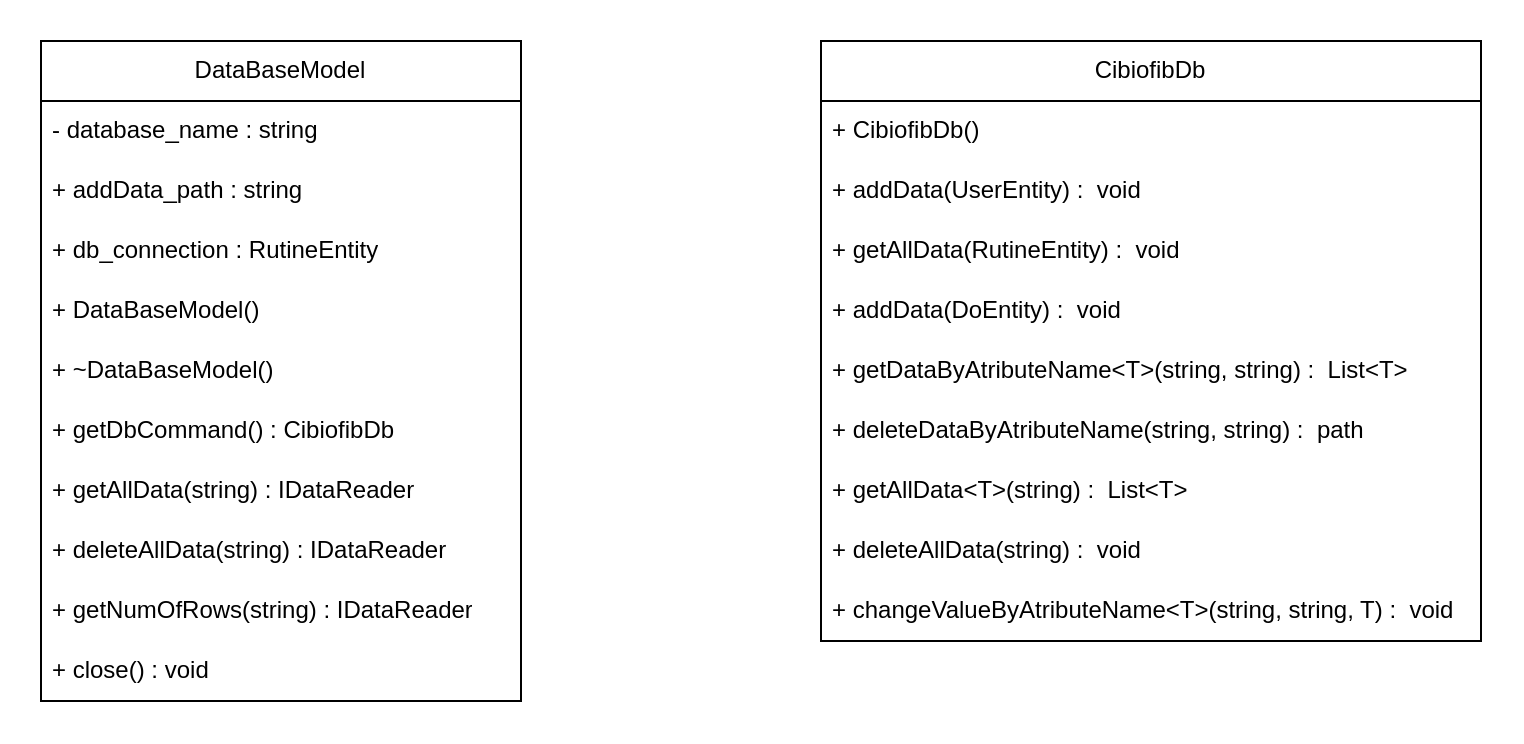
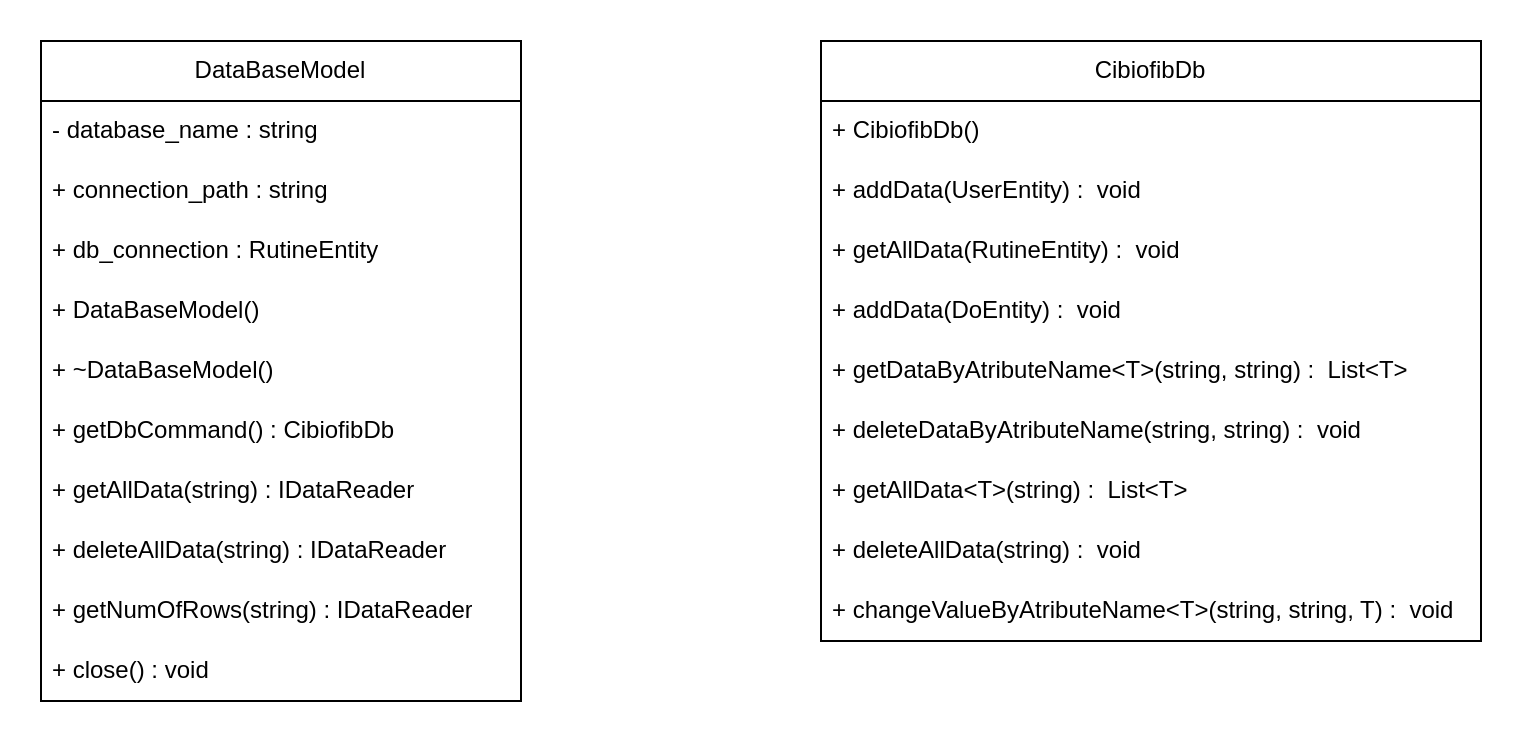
(192, 191) -> (209, 191)
(1138, 431) -> (1135, 431)
